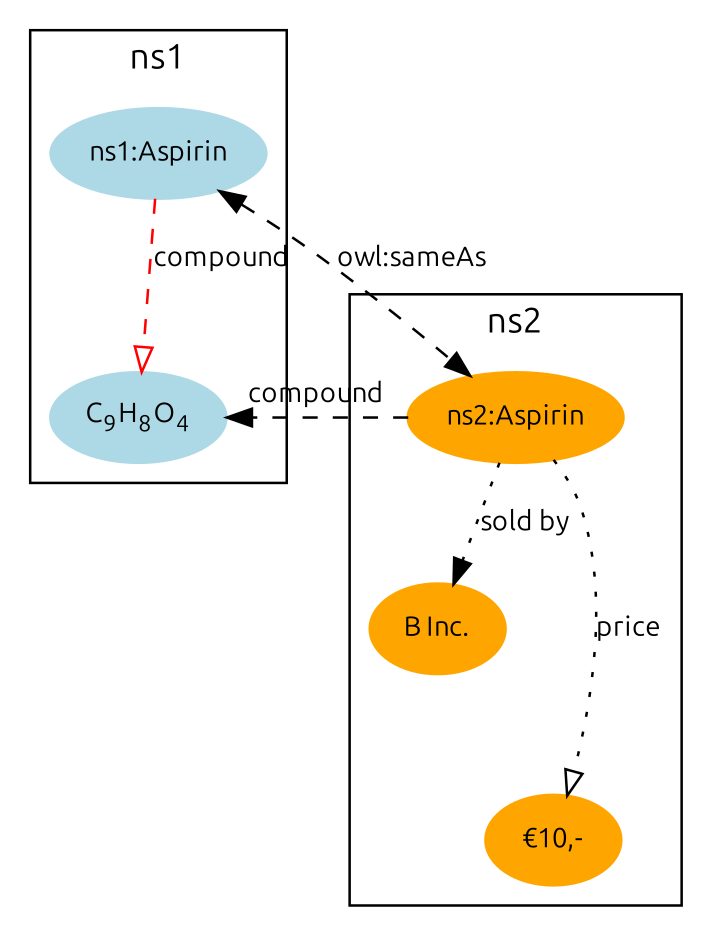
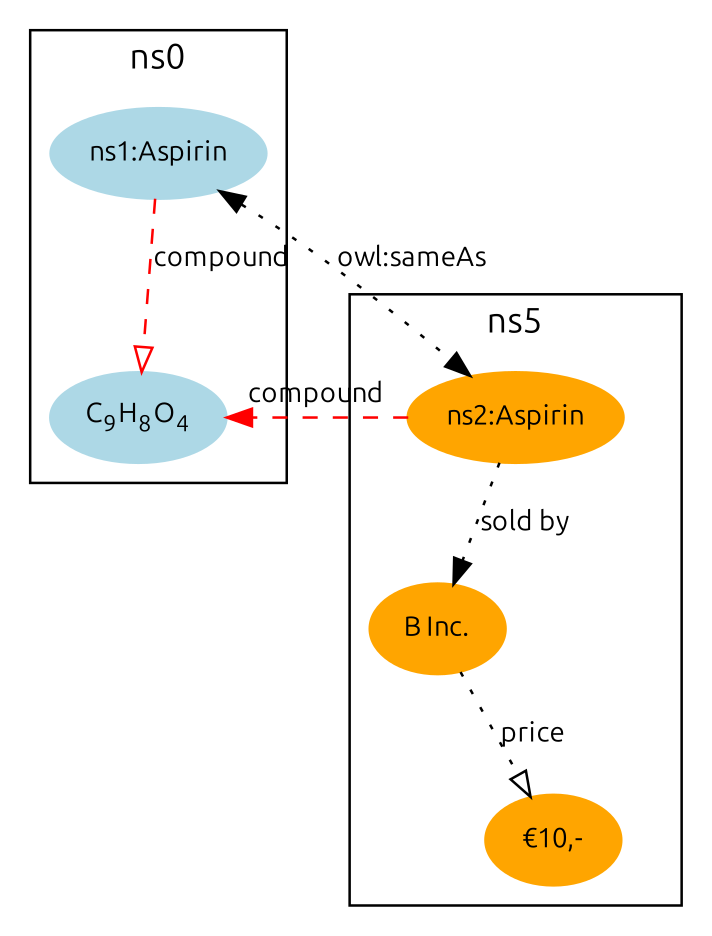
(158, 59) -> (158, 59)
(348, 278) -> (348, 278)
(516, 323) -> (516, 323)
(330, 418) -> (330, 418)
(596, 612) -> (489, 723)
